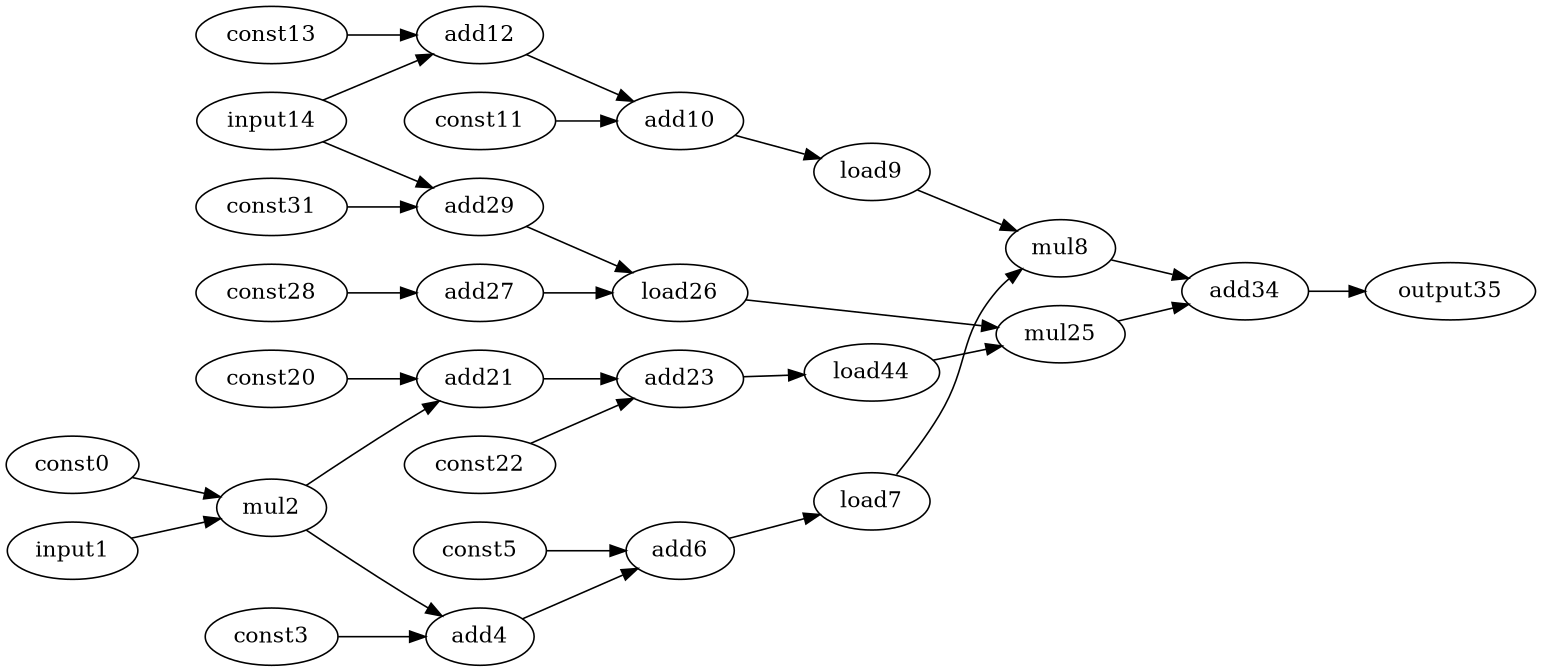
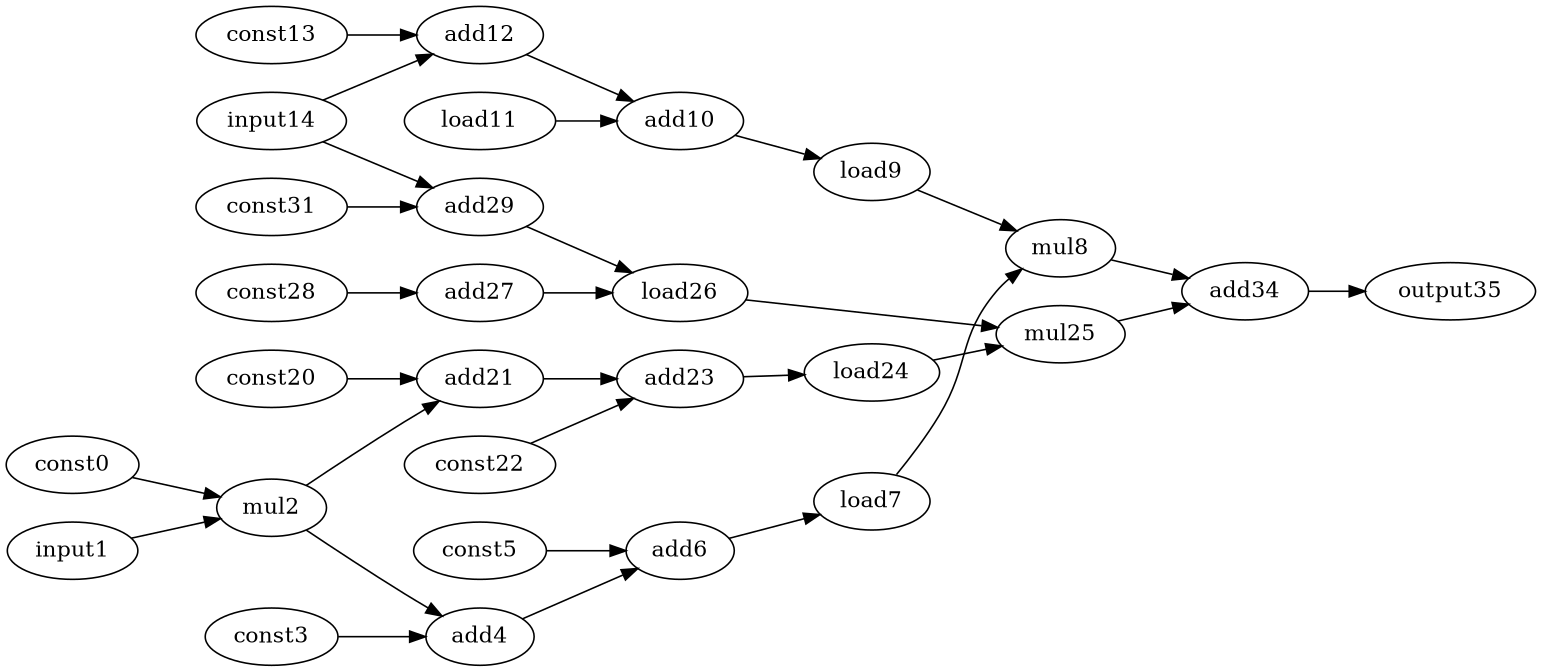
(480, 121) -> (480, 121)
(872, 372) -> (872, 372)
